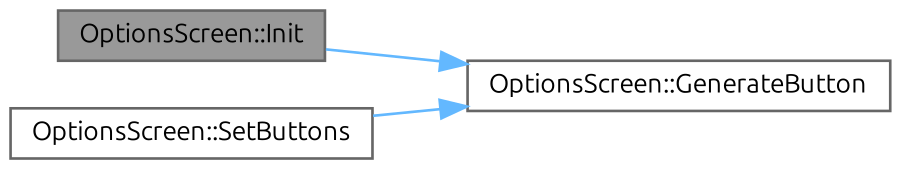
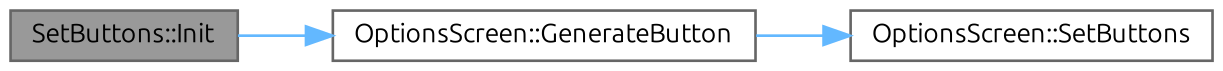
(192, 36) -> (124, 36)
(407, 112) -> (790, 36)
